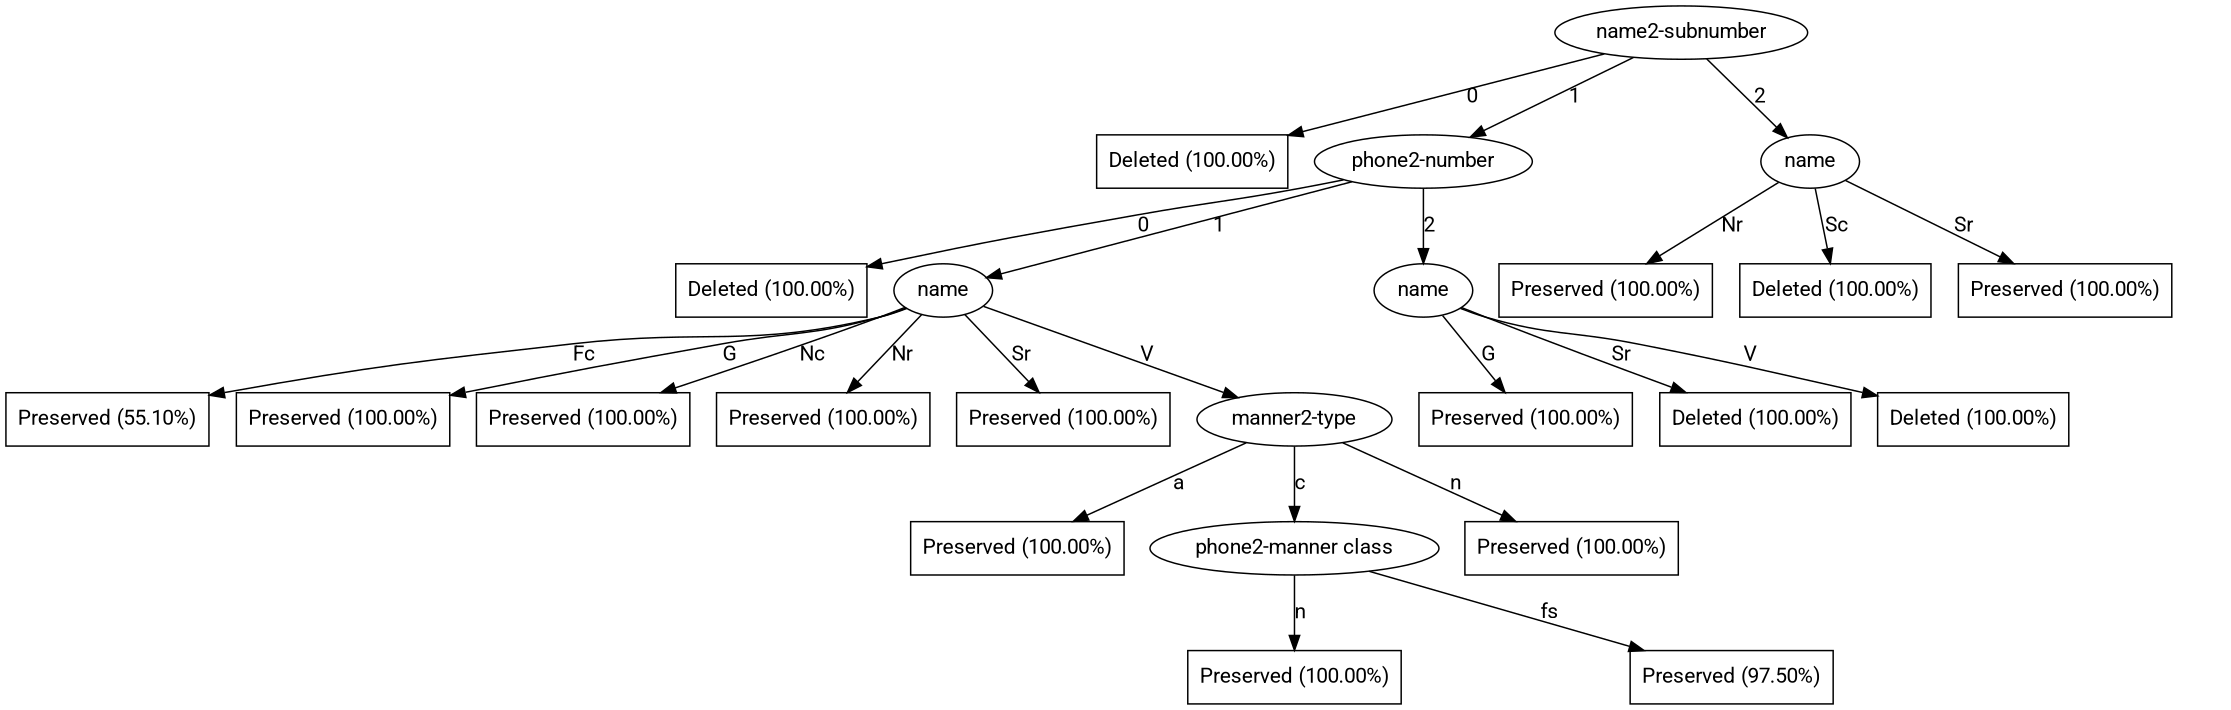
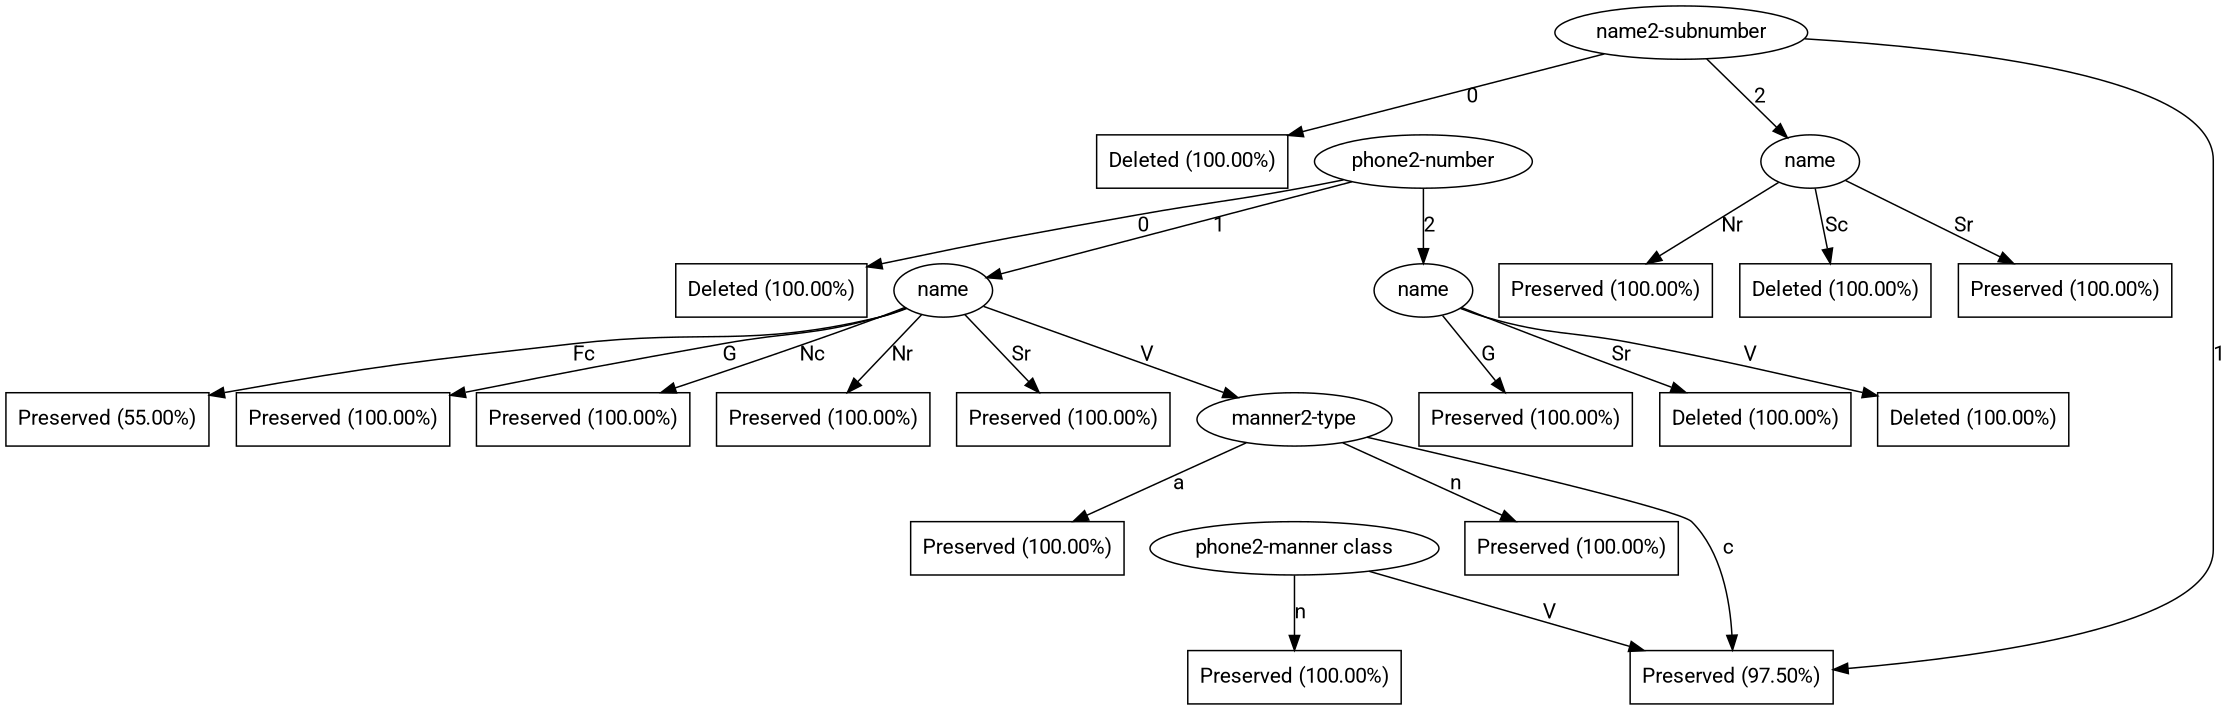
(1559, 94) -> (2213, 333)
(107, 419) -> (107, 419)
(1294, 476) -> (1590, 491)
(1550, 613) -> (1550, 613)
